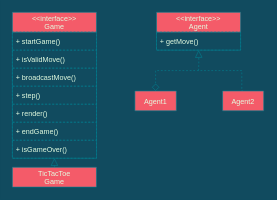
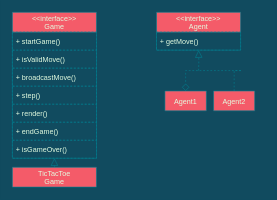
(155, 101) -> (185, 101)
(243, 101) -> (234, 101)
